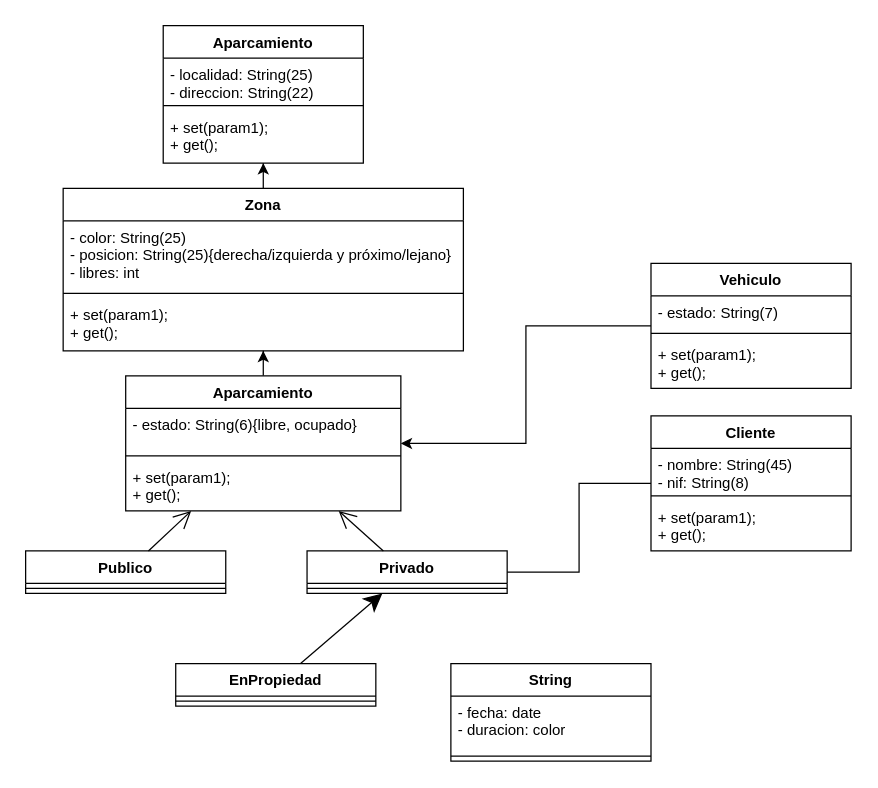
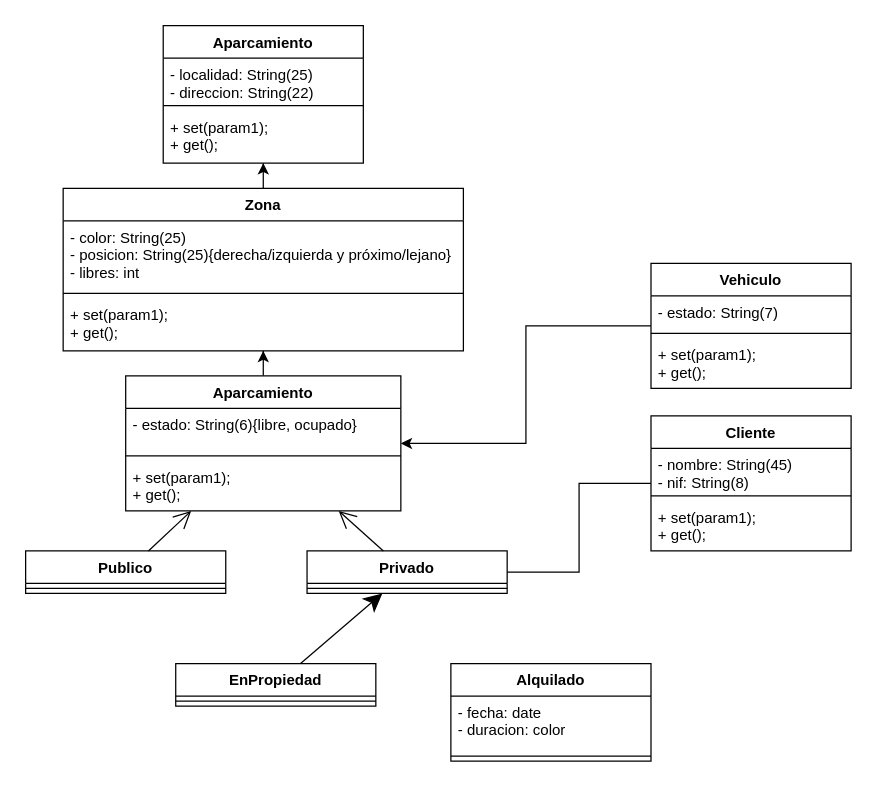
(550, 680) -> (550, 680)
